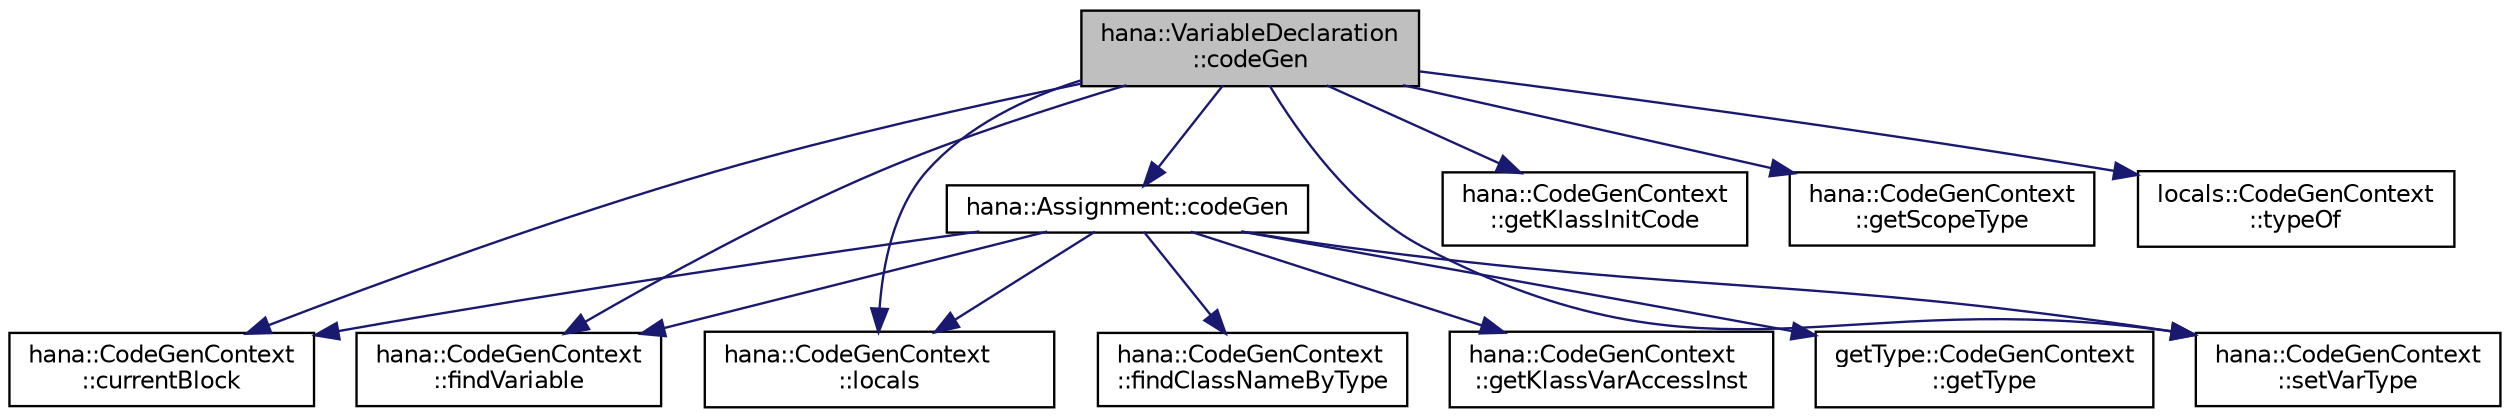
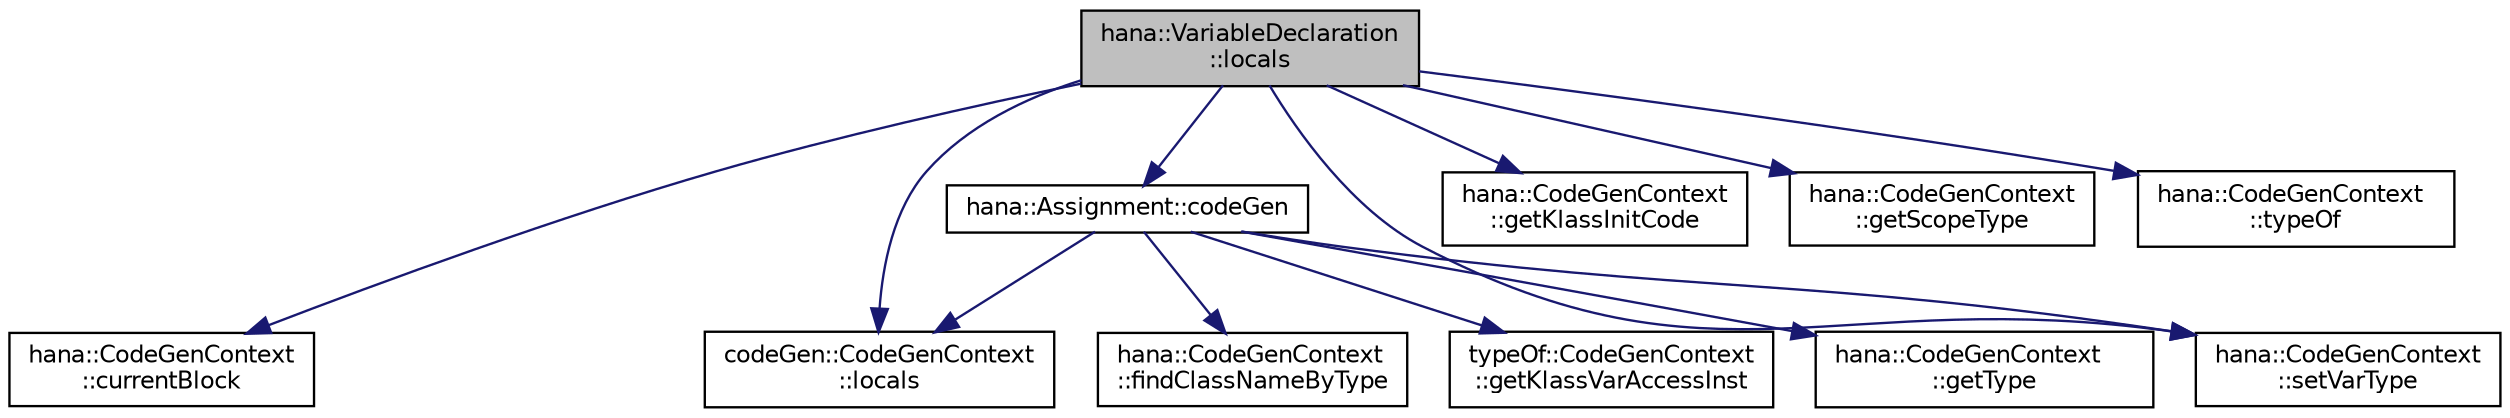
(1250, 48) -> (1250, 48)
(2296, 209) -> (2296, 209)
(707, 271) -> none
(509, 370) -> none
(880, 370) -> (880, 370)
(1611, 370) -> (1611, 370)
(1985, 370) -> (1985, 370)
